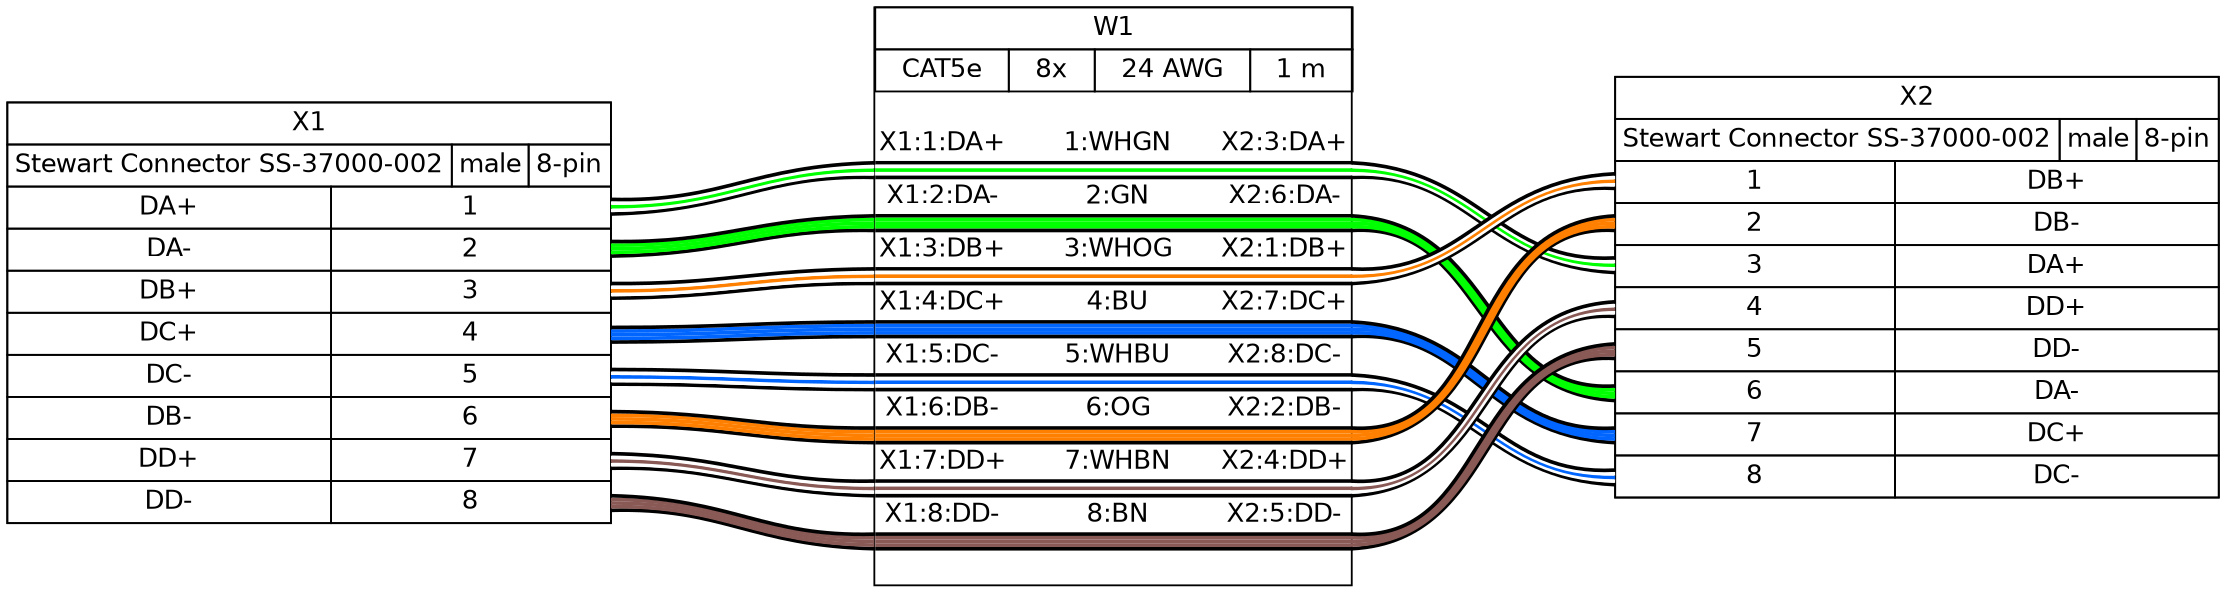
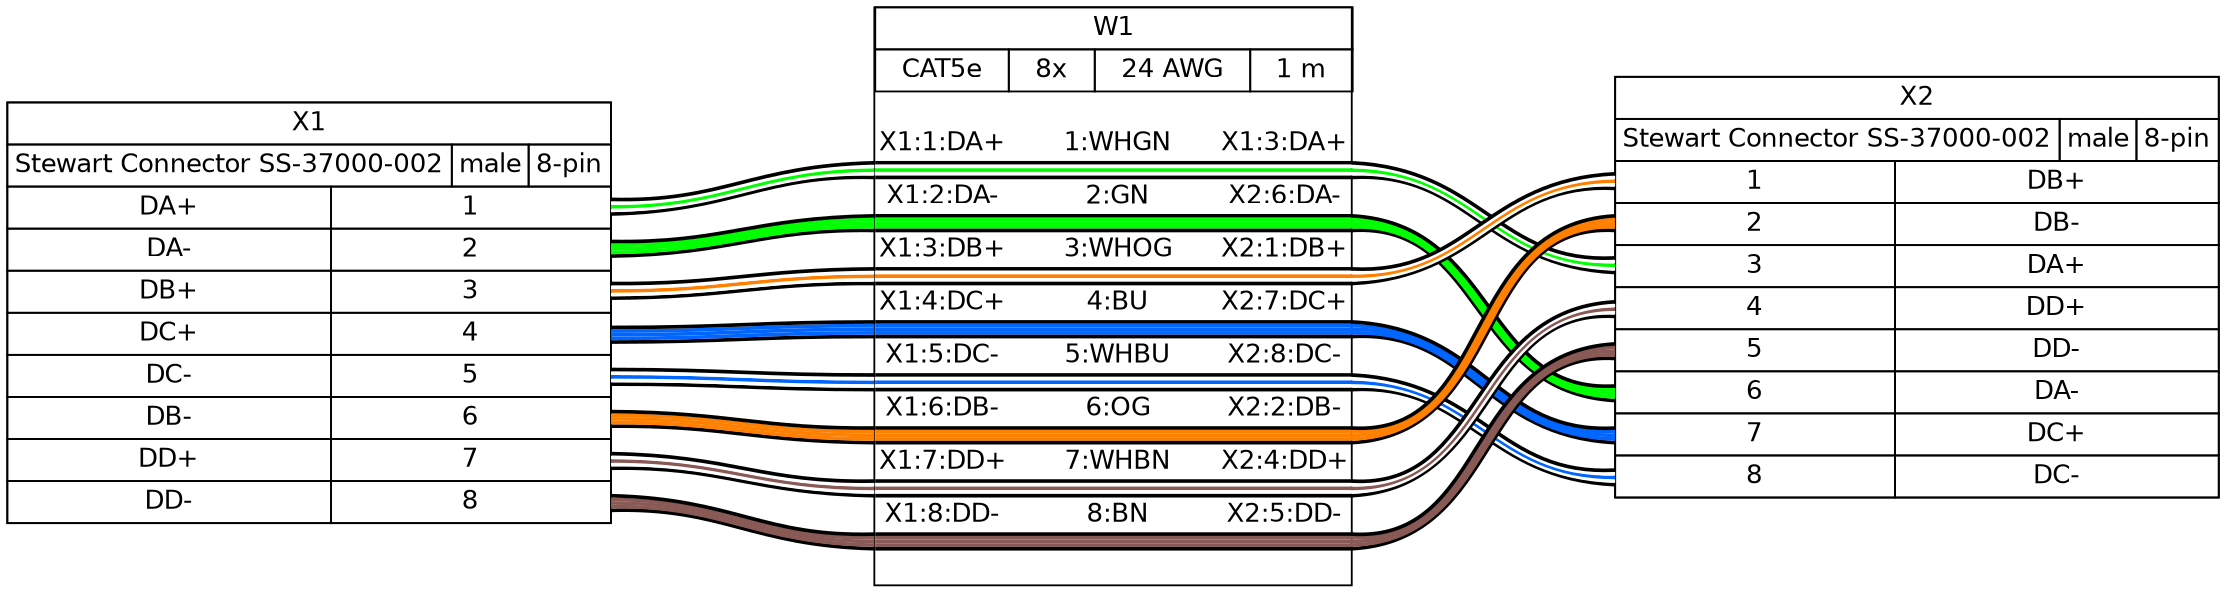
(1285, 143) -> (1285, 143)
